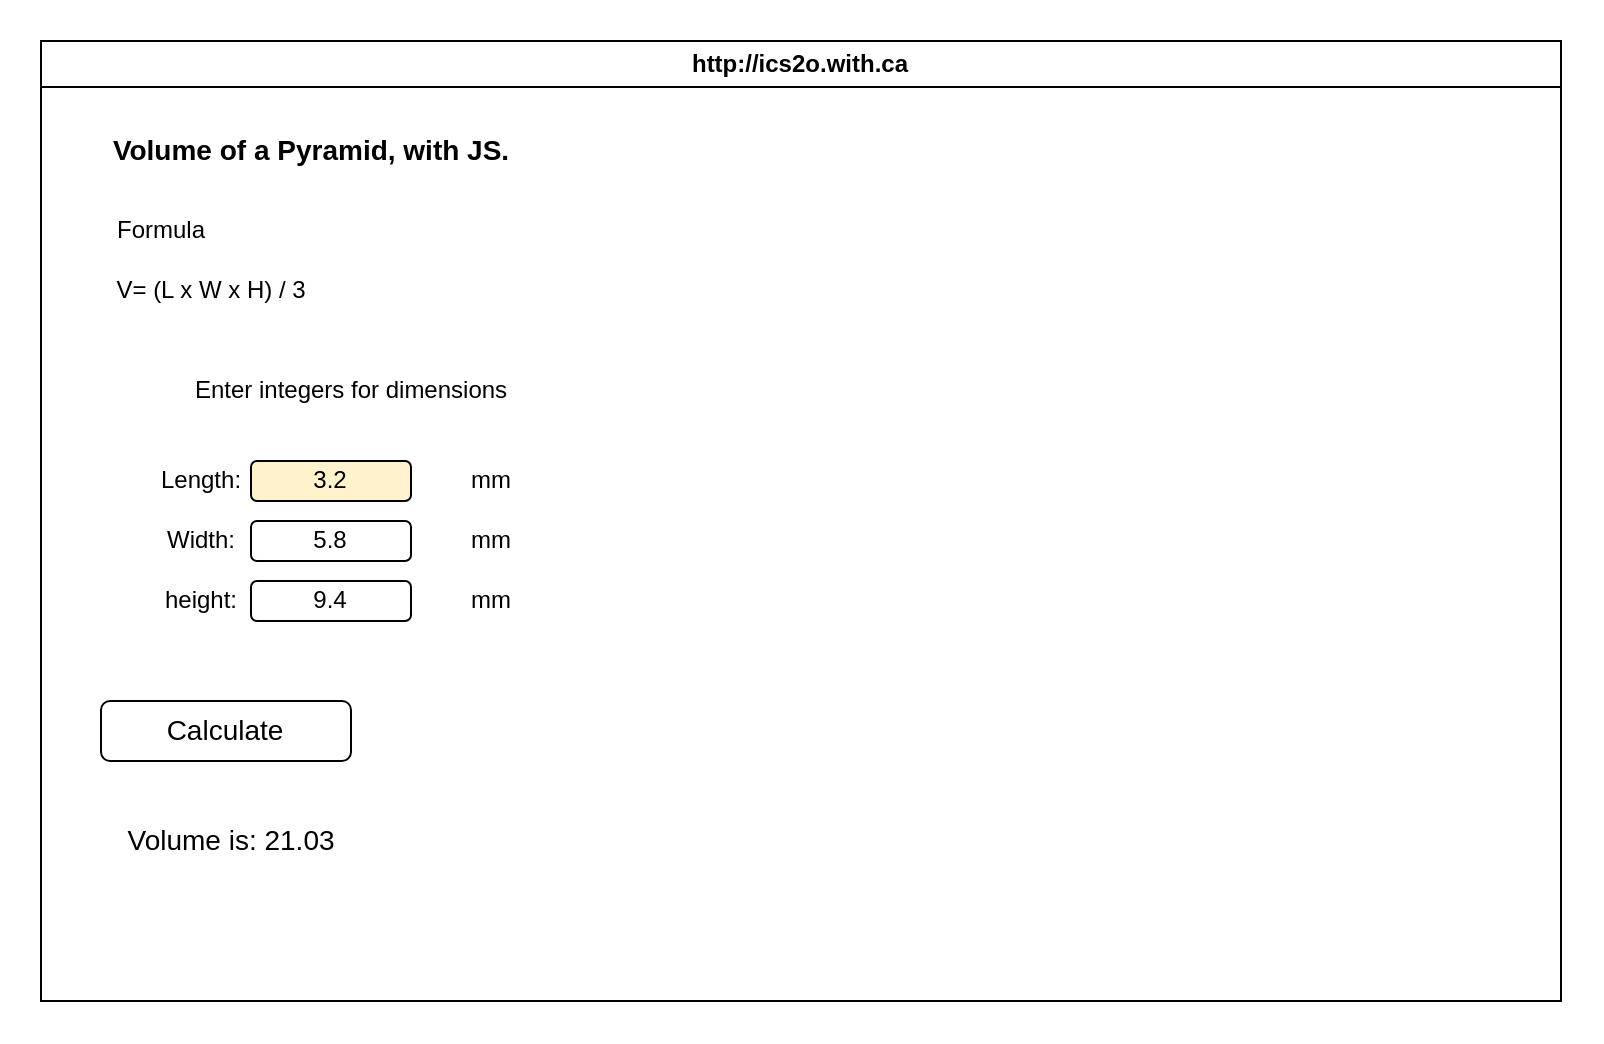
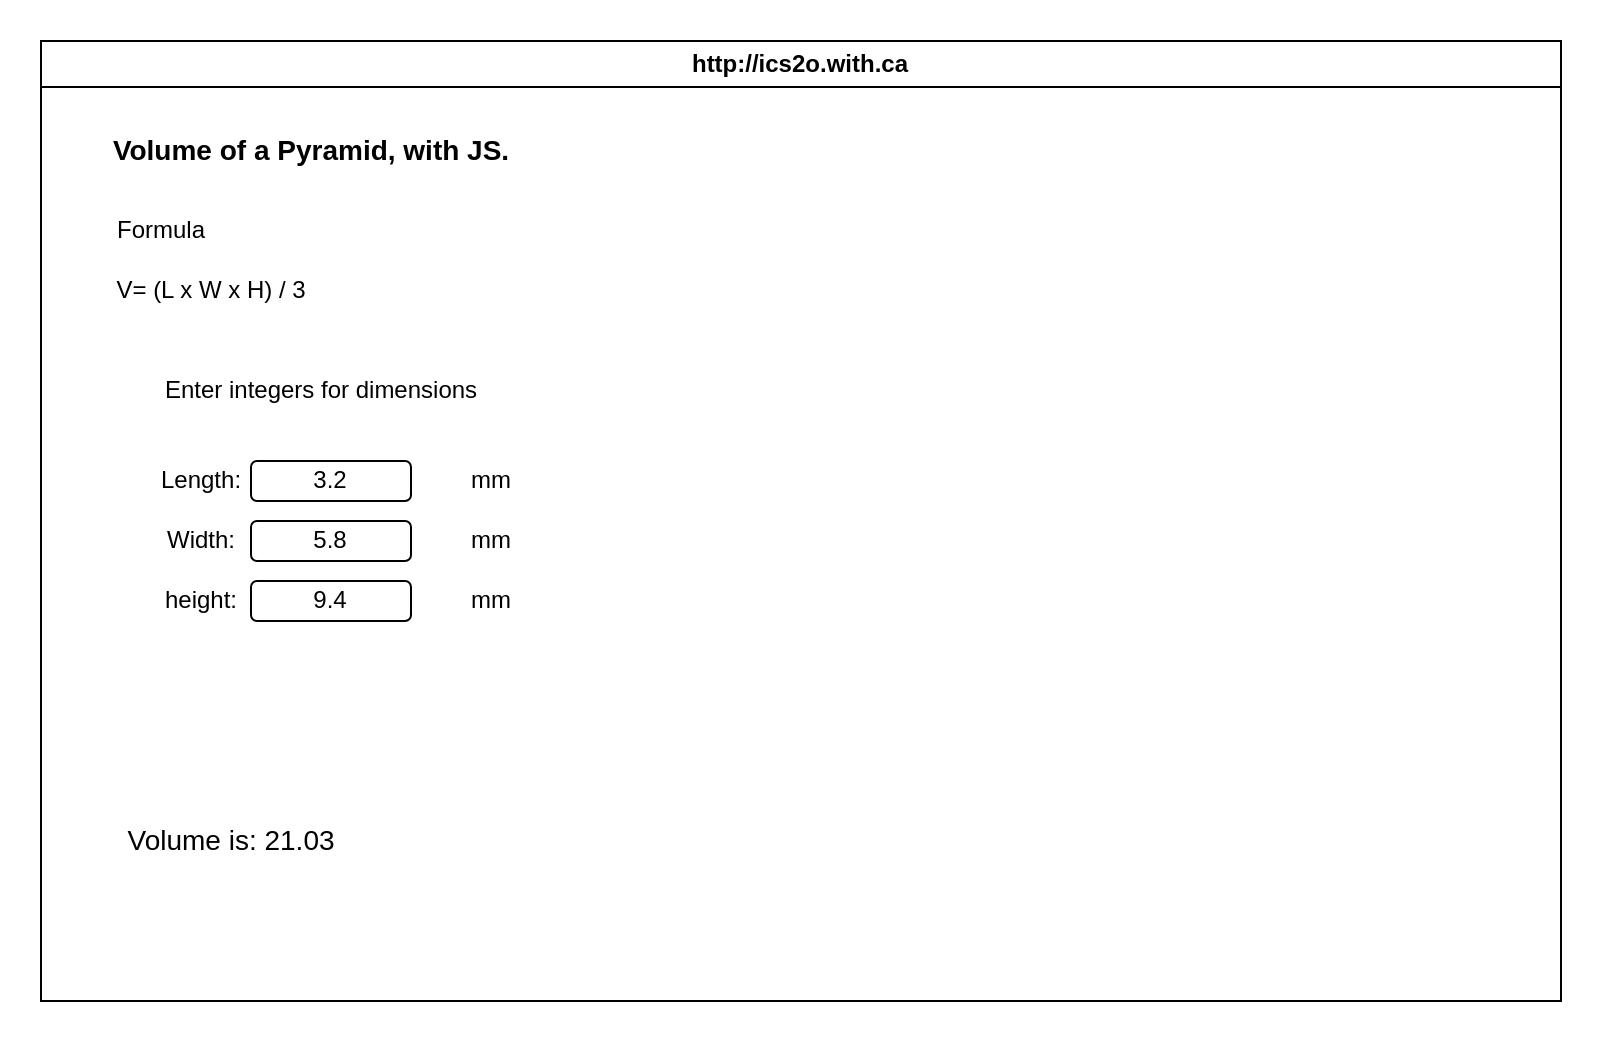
(351, 391) -> (321, 391)
(331, 481) -> (331, 481)
(226, 731) -> none
